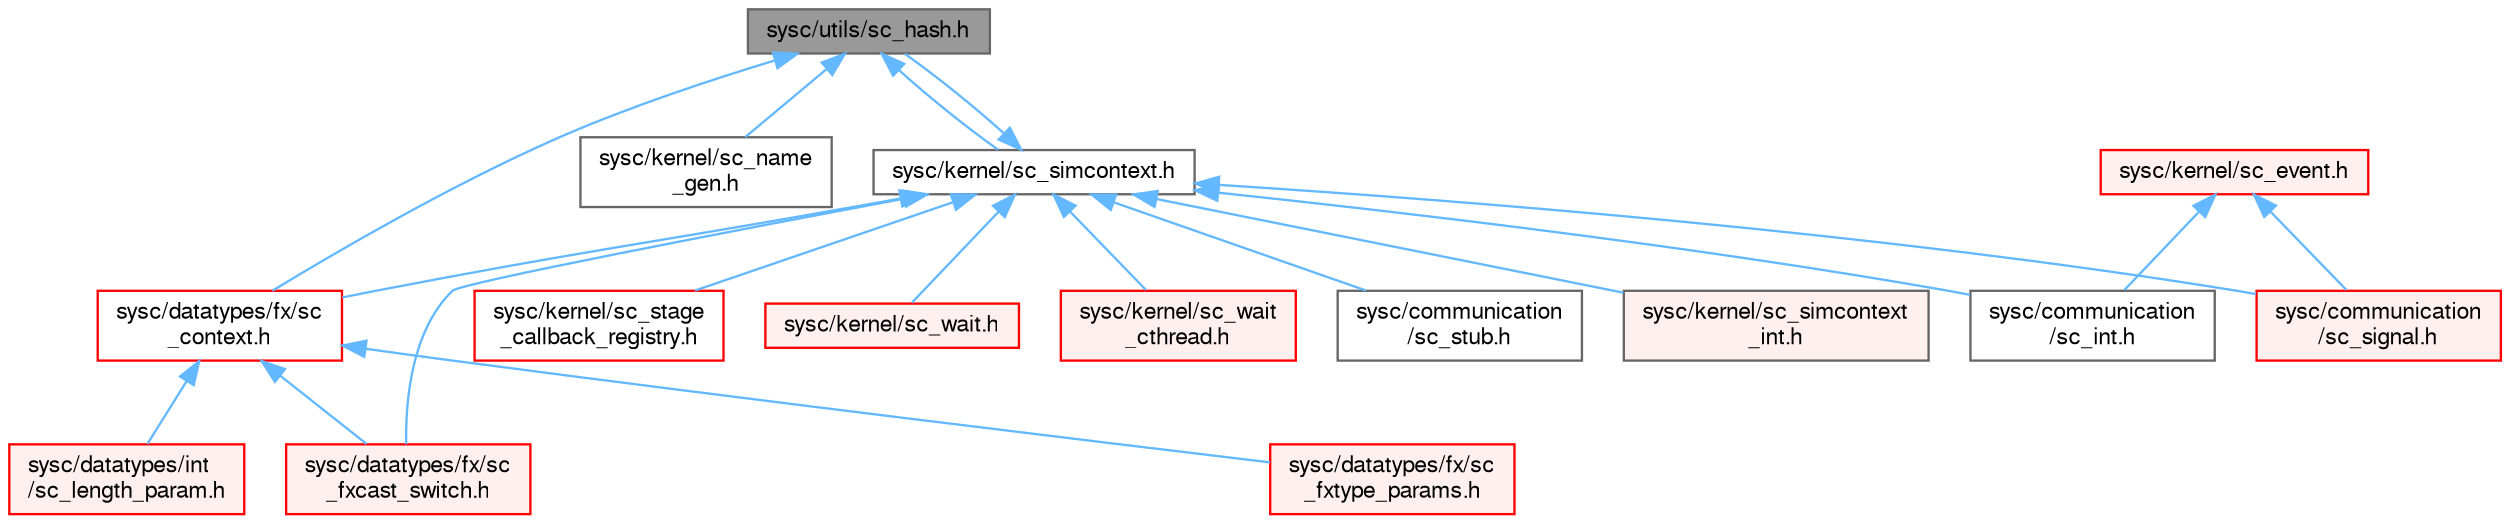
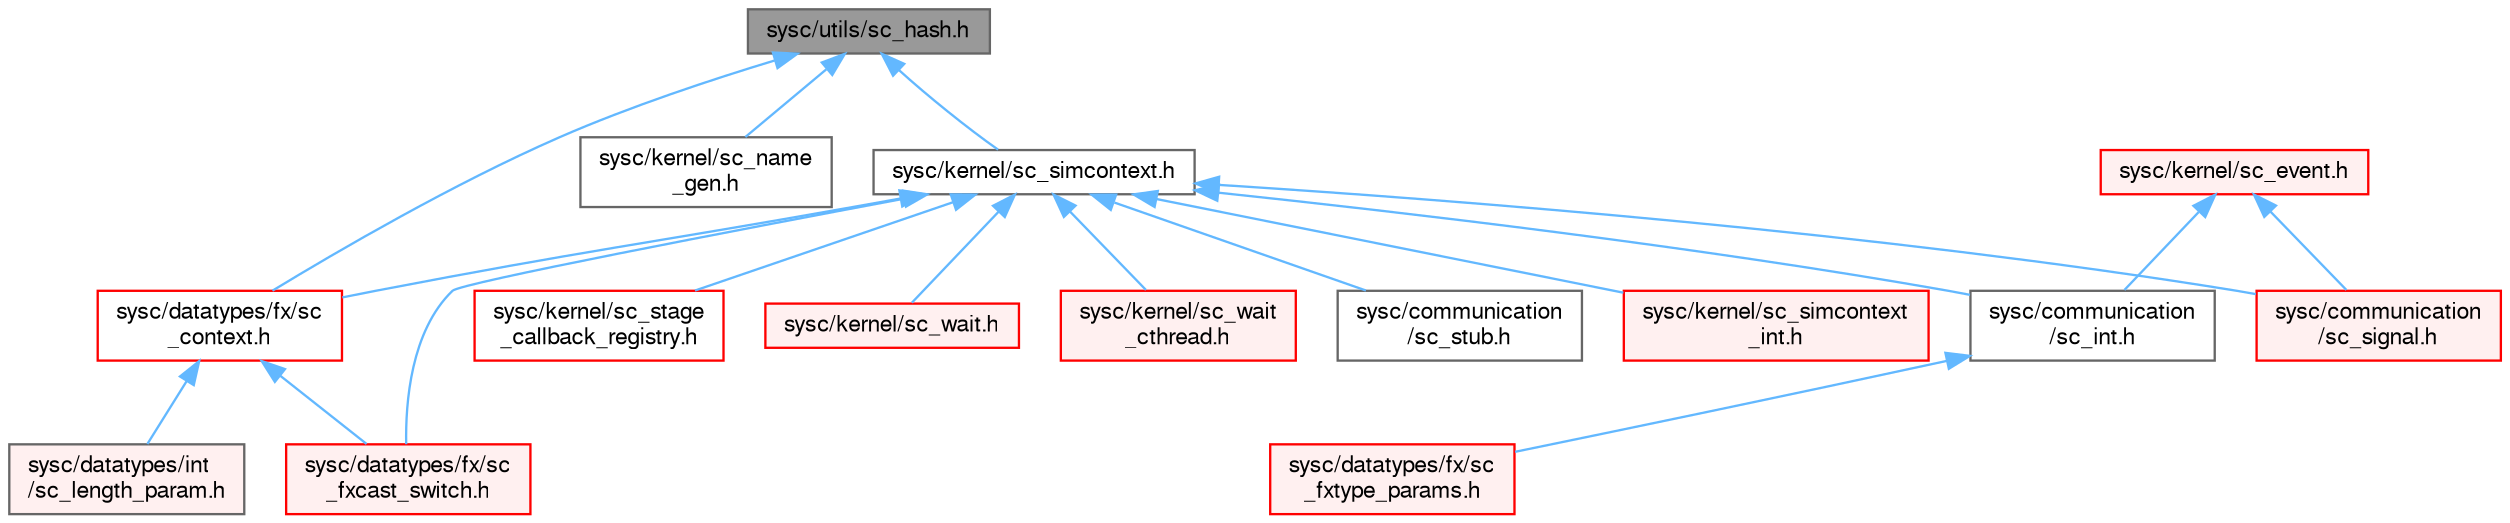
(956, 92) -> none
(1776, 326) -> (1776, 326)
(818, 407) -> (1731, 407)
(127, 479) -> (127, 479)
